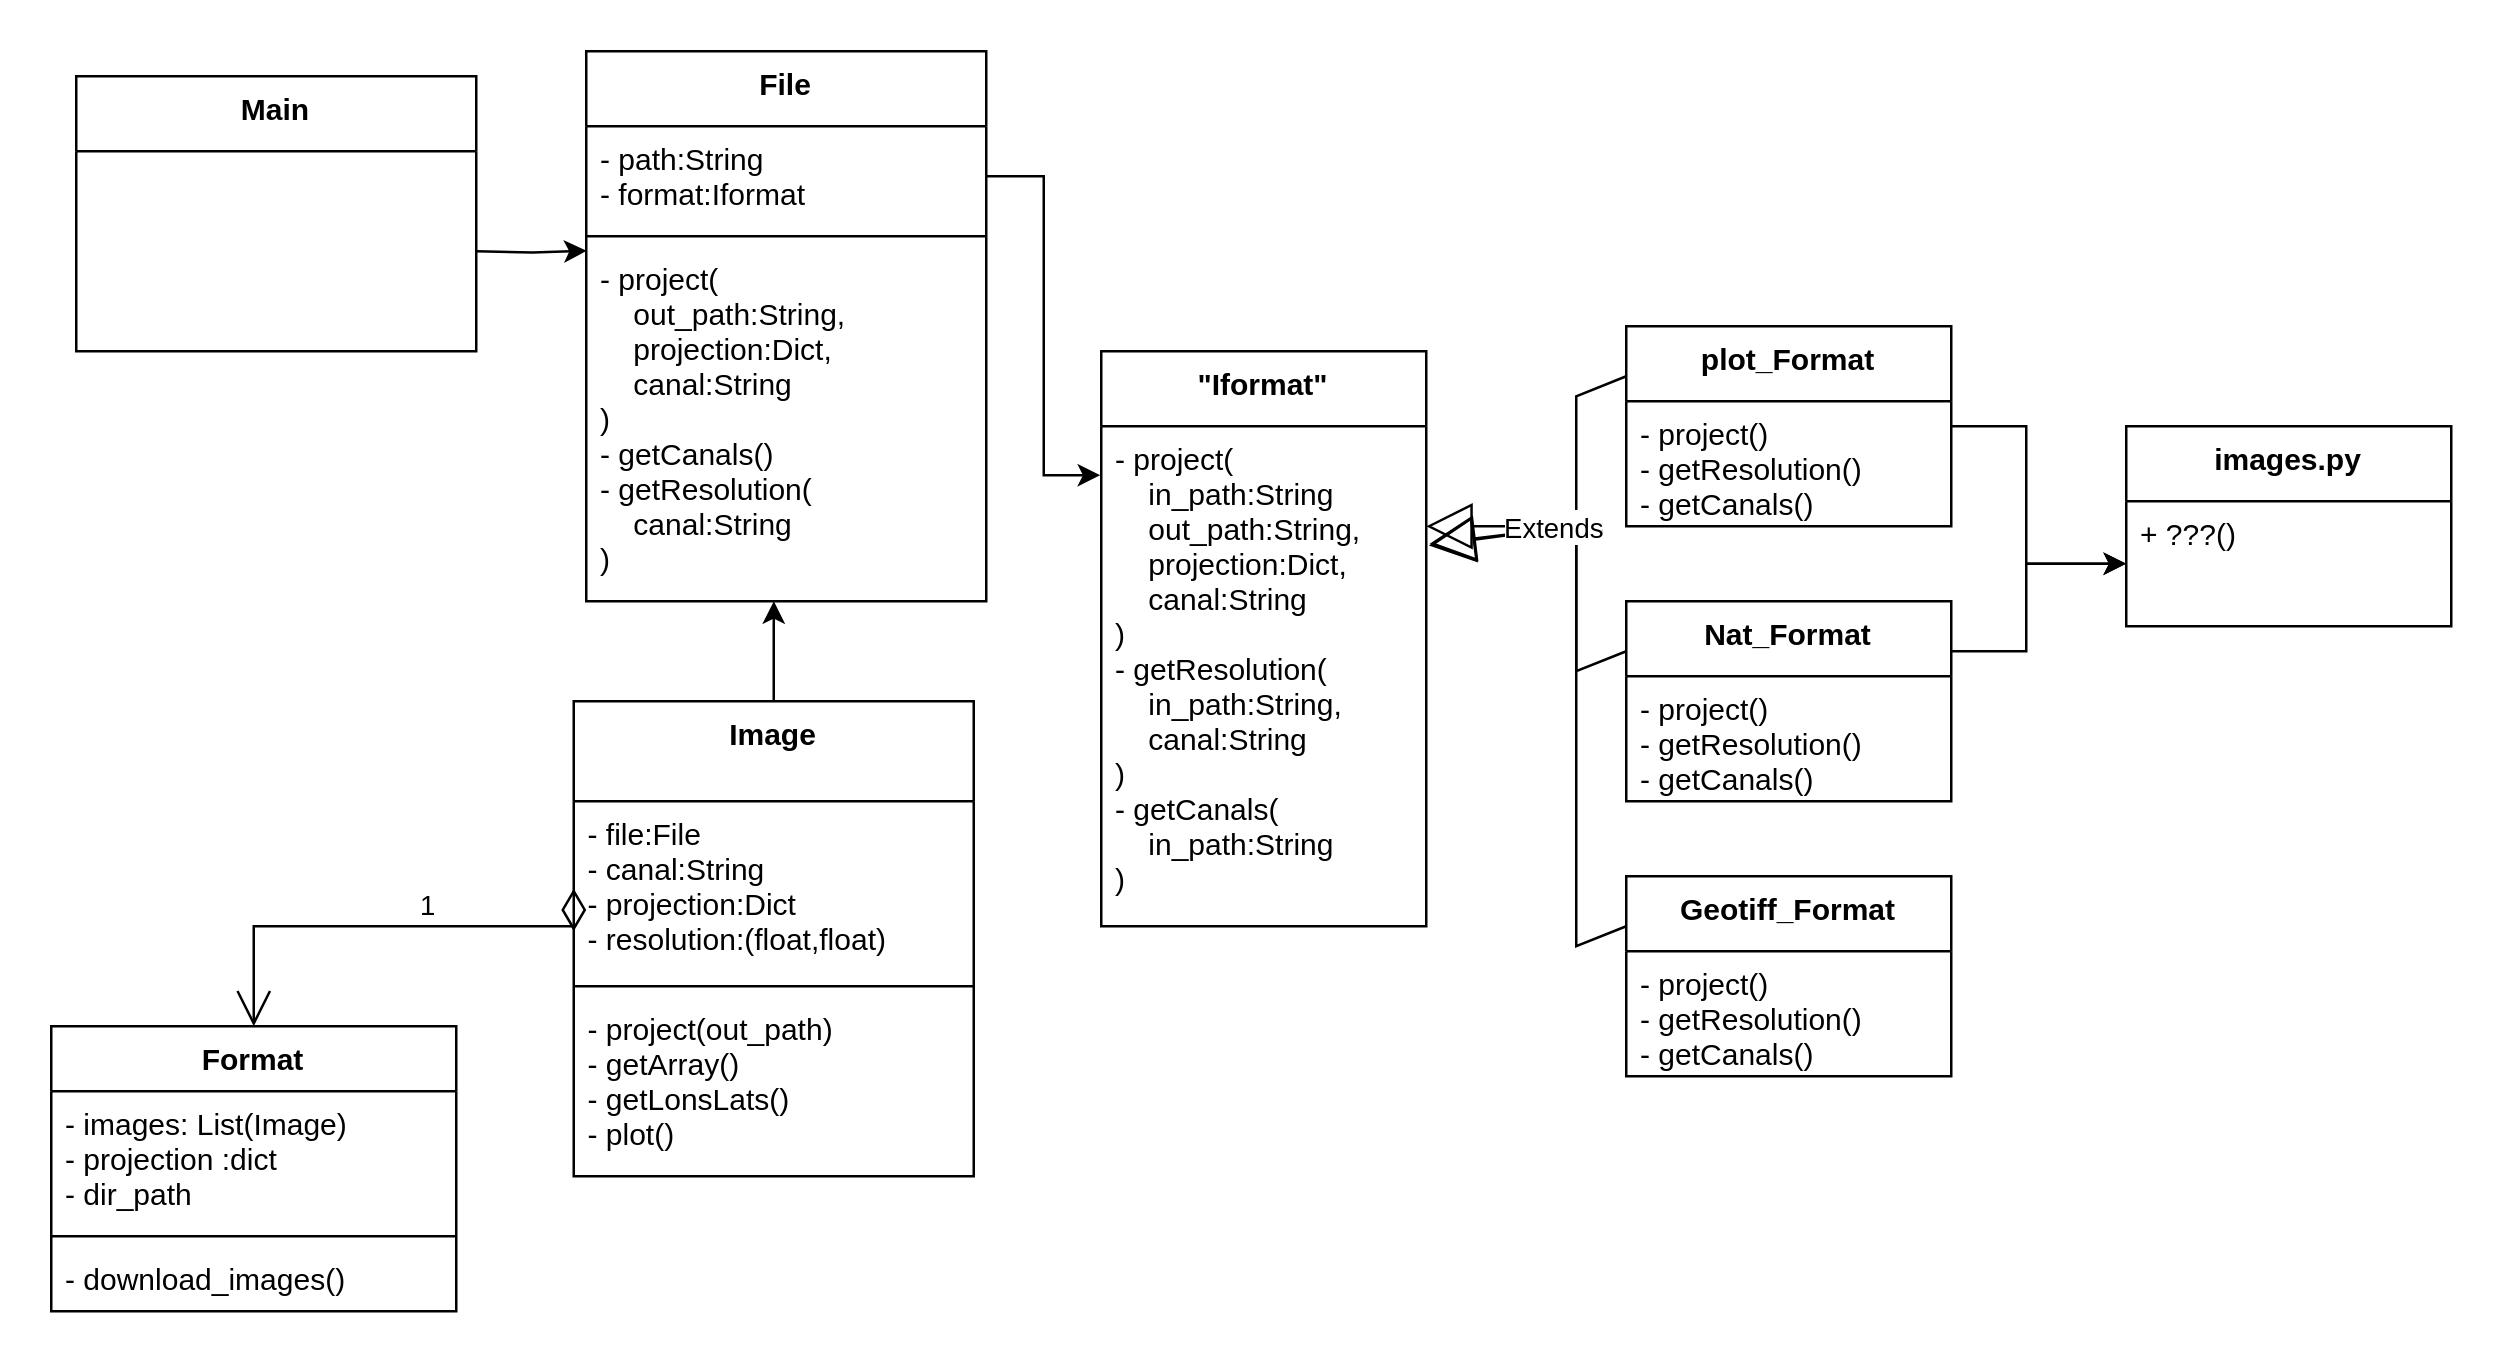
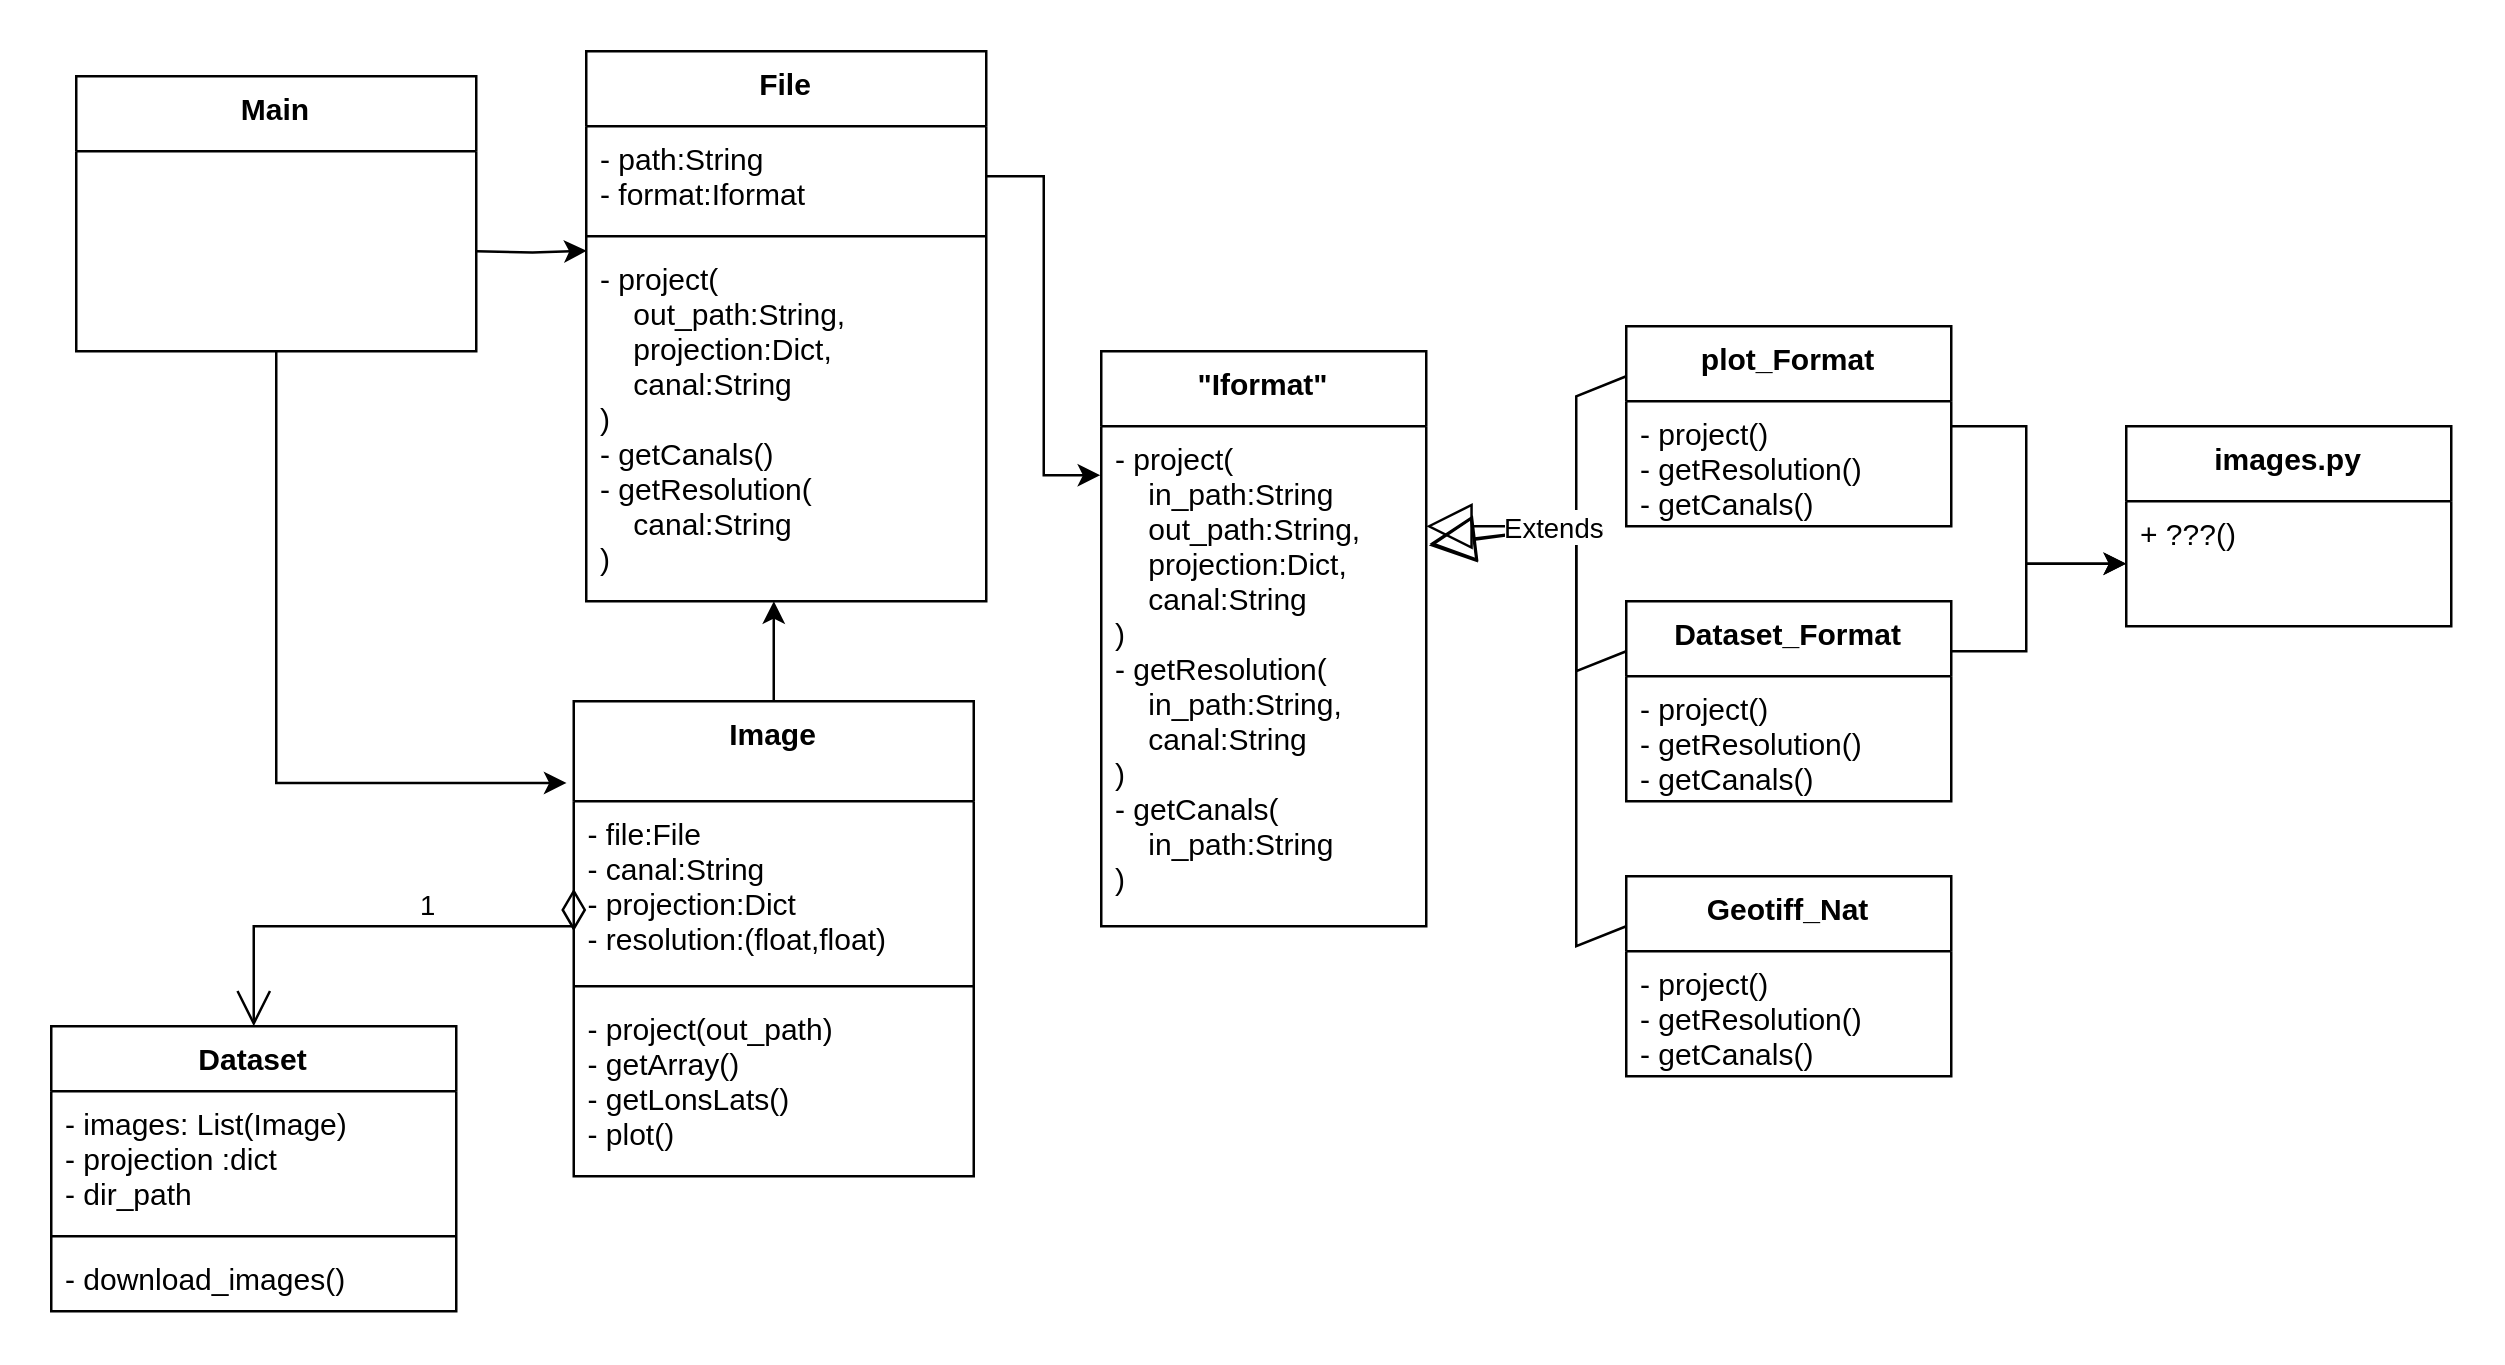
(1788, 635) -> (1788, 635)
none -> (276, 707)
(1788, 910) -> (1788, 910)
(253, 1060) -> (253, 1060)
